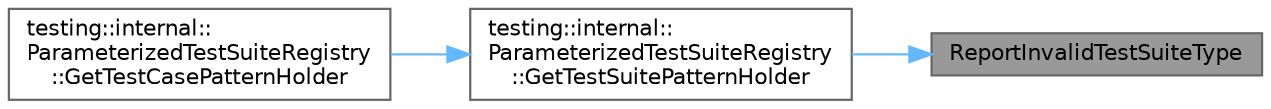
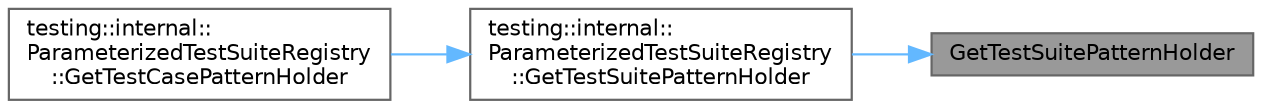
(1097, 54) -> (1092, 54)
